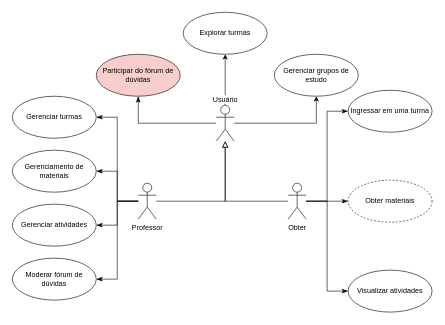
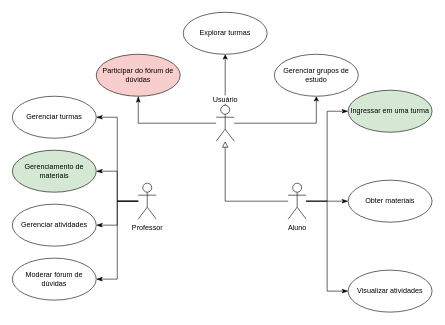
(390, 111) -> (390, 111)
(54, 171) -> (54, 171)
(189, 201) -> none
(390, 201) -> (390, 201)
(298, 228) -> (298, 228)
